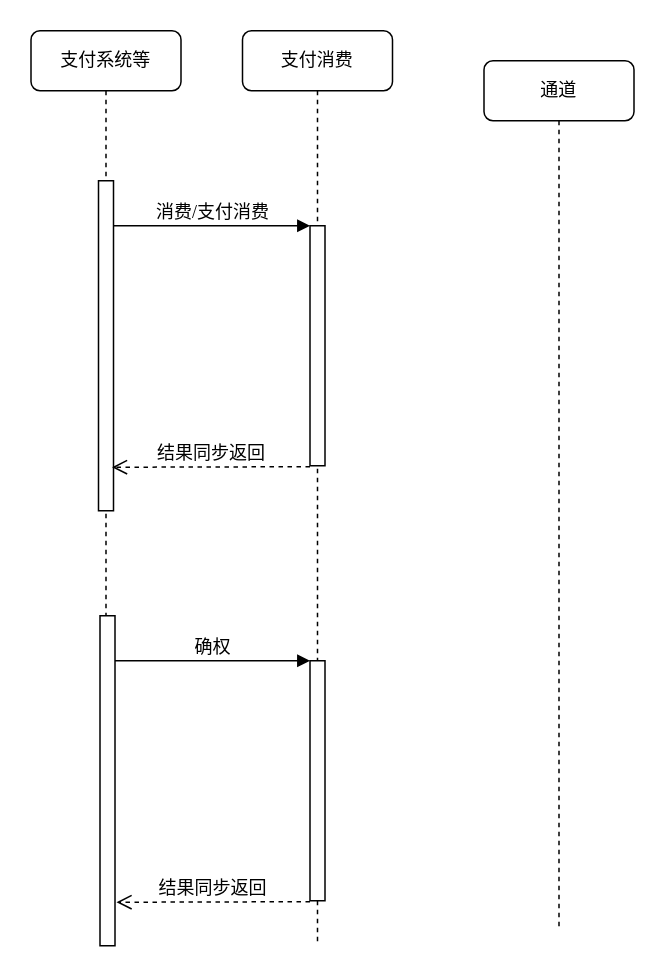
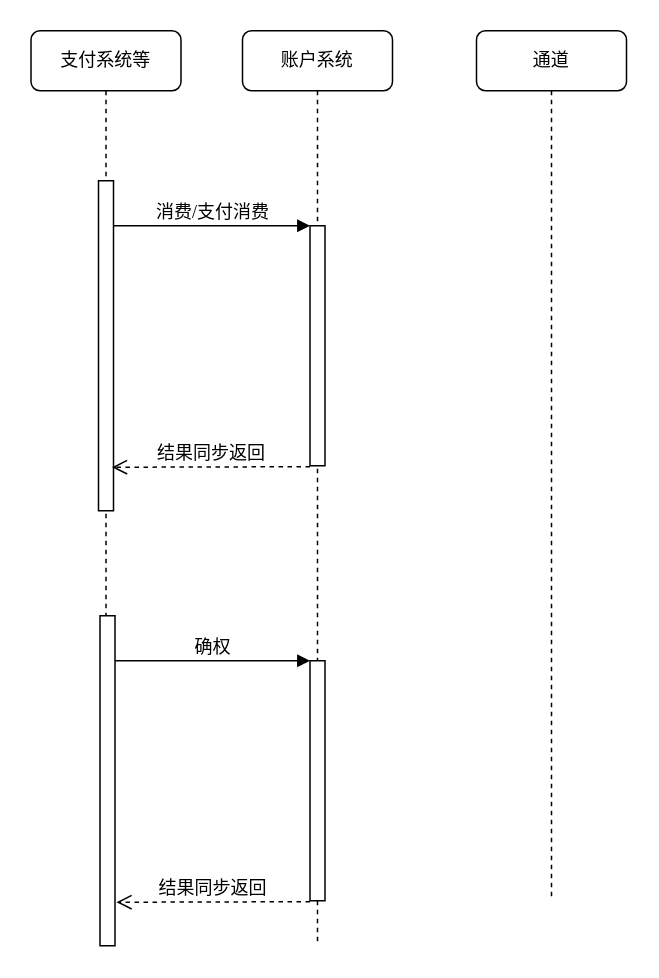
(317, 61) -> (317, 61)
(559, 496) -> (551, 466)
